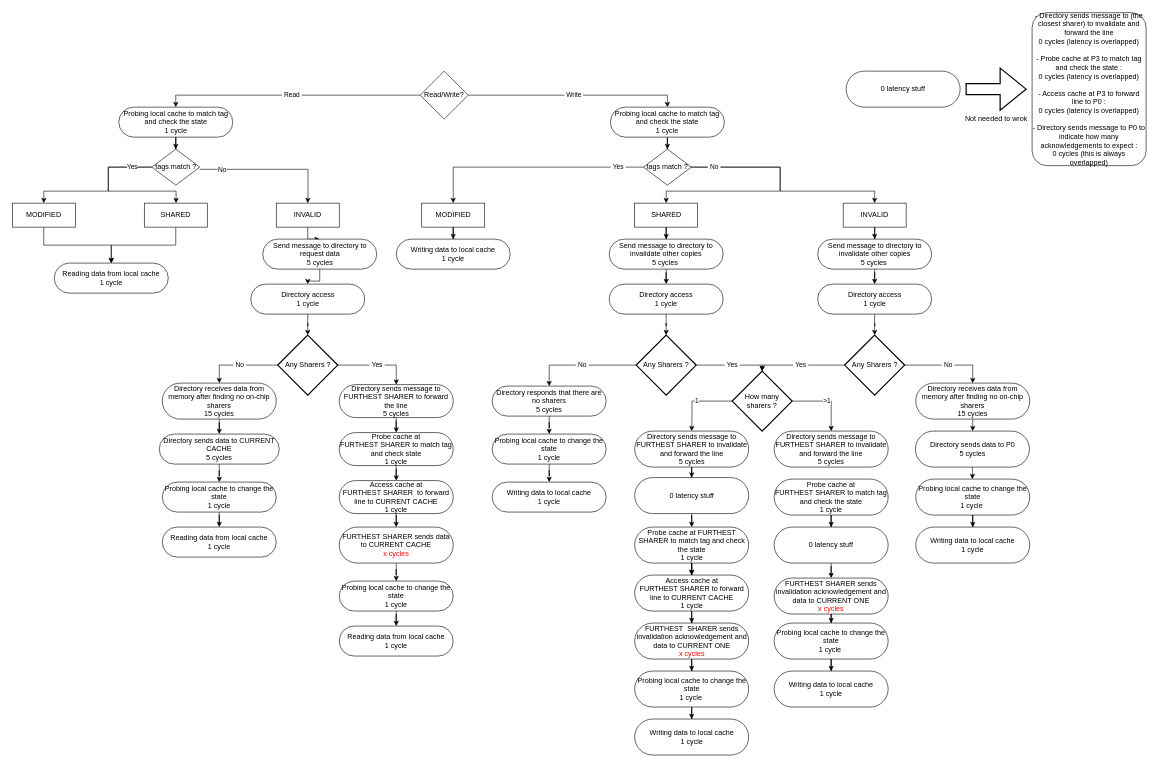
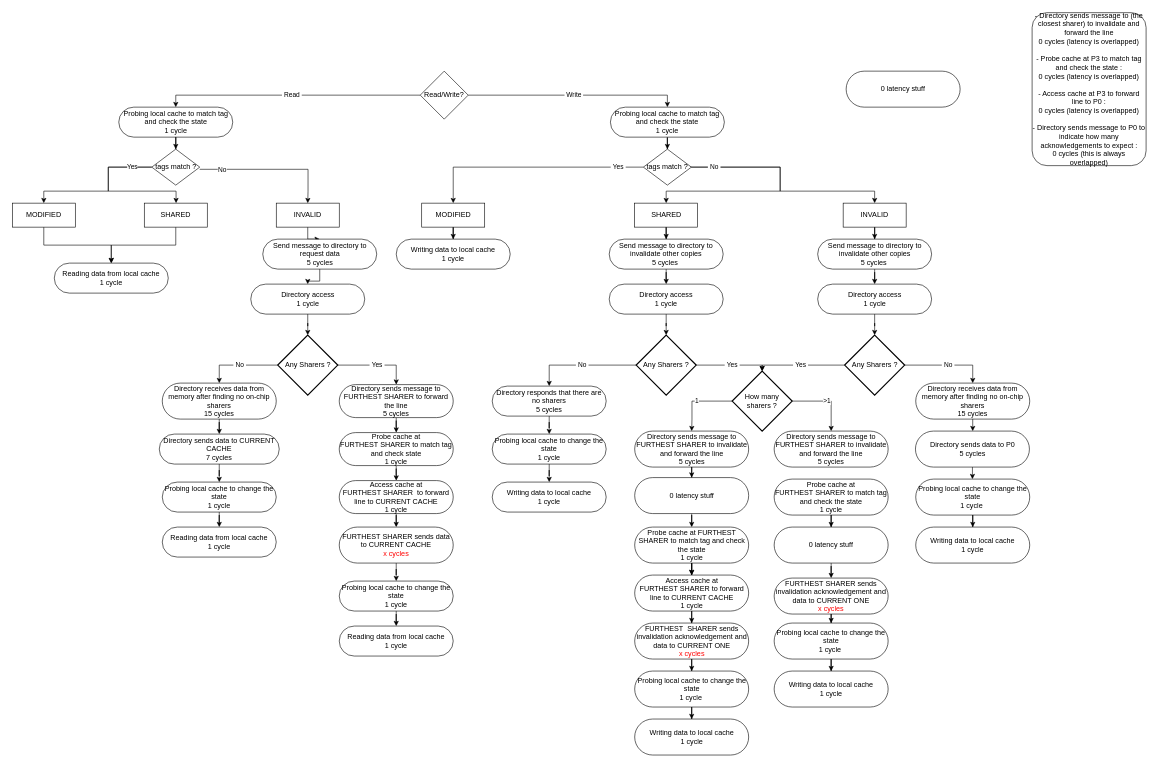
(996, 89) -> none
(219, 449) -> (219, 449)
